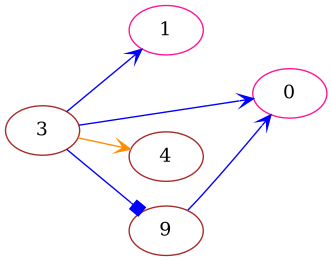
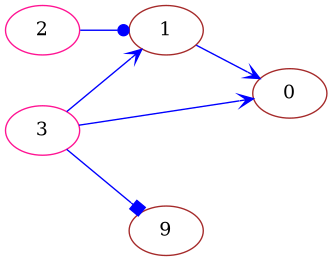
none -> (43, 30)
(166, 30) -> (166, 30)
(290, 93) -> (290, 93)
(43, 130) -> (43, 130)
(166, 157) -> none
(225, 169) -> (222, 59)
